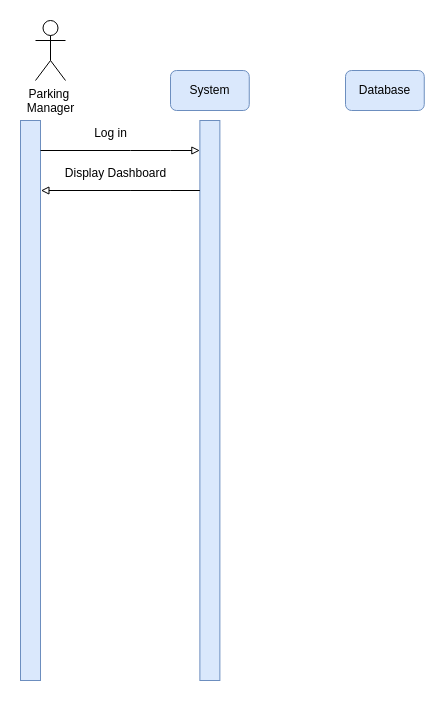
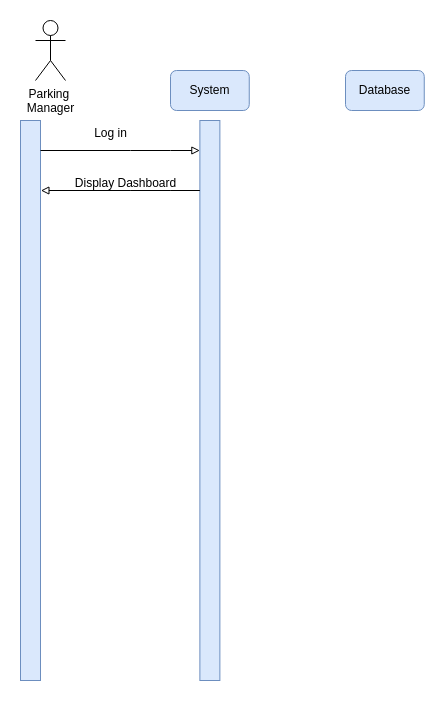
(116, 174) -> (126, 184)
